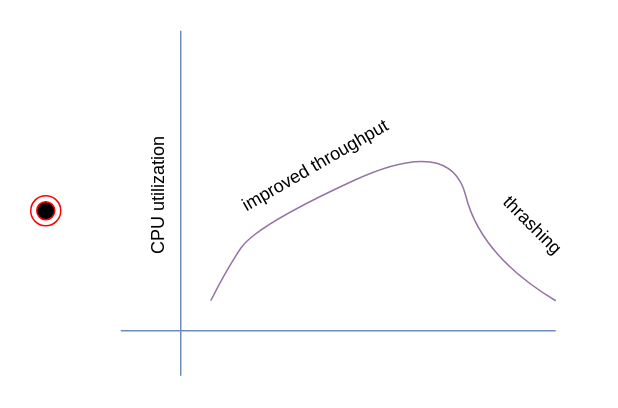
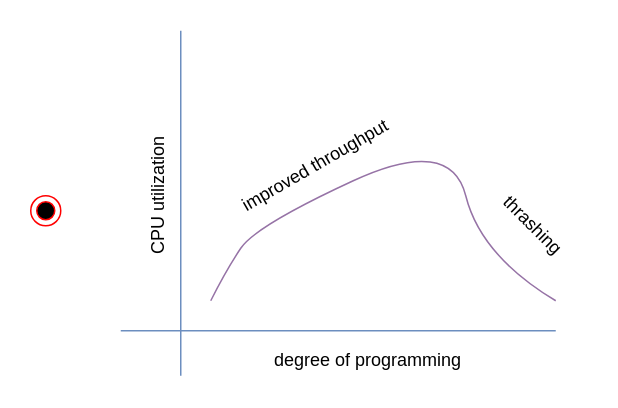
none -> (368, 361)
